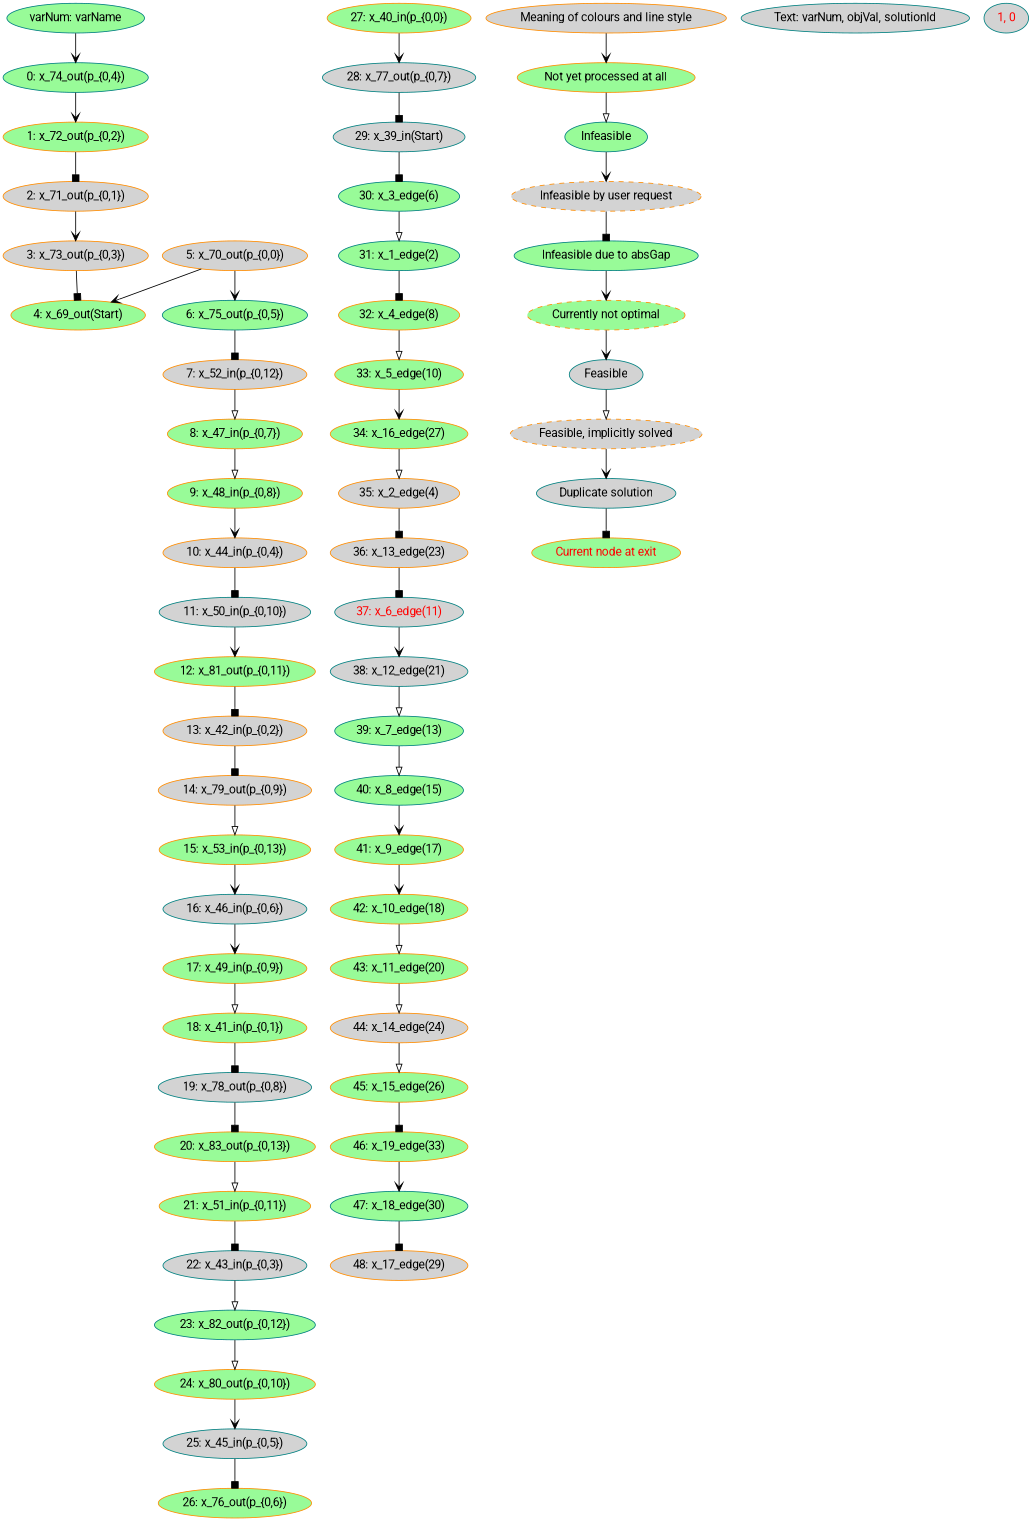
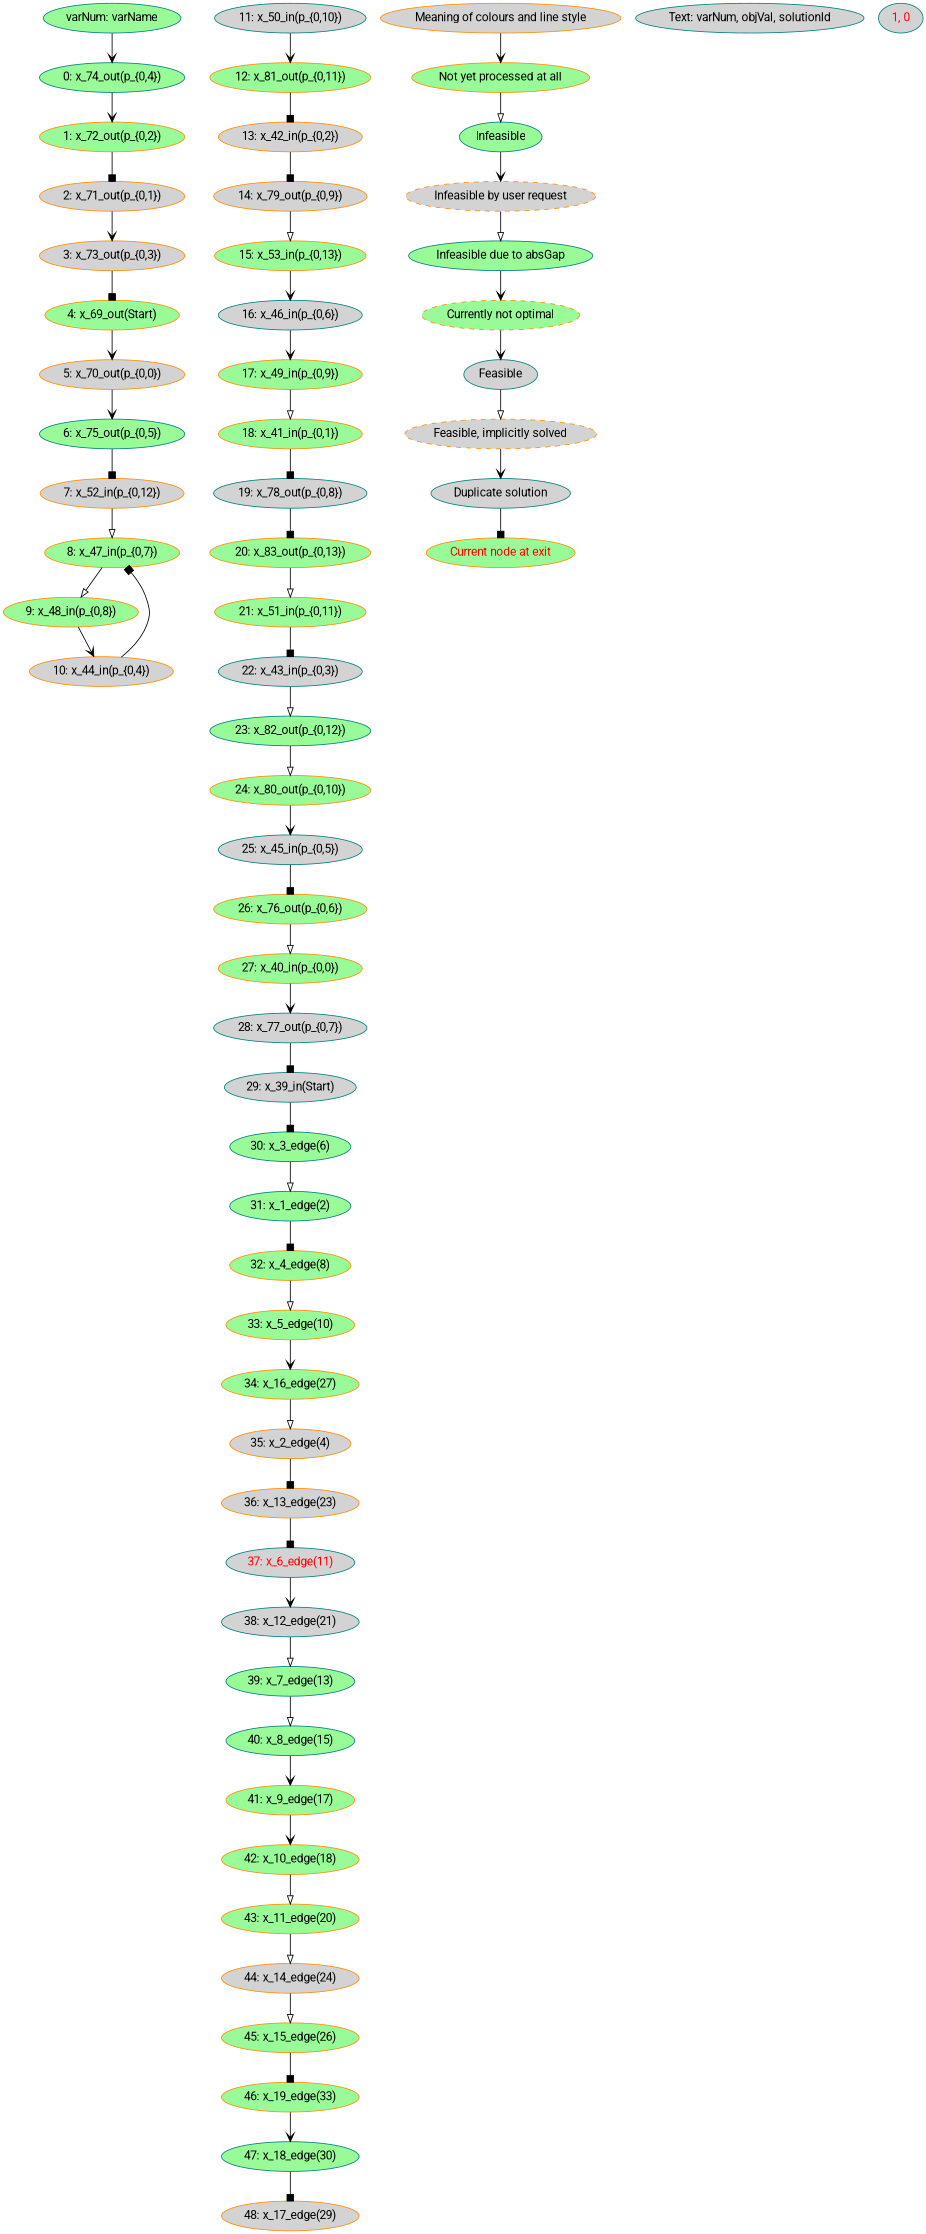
(606, 222) -> (501, 222)
(160, 284) -> (112, 341)
(235, 578) -> (149, 618)
none -> (290, 935)
